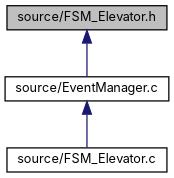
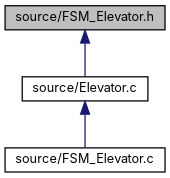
(87, 89) -> (85, 89)
